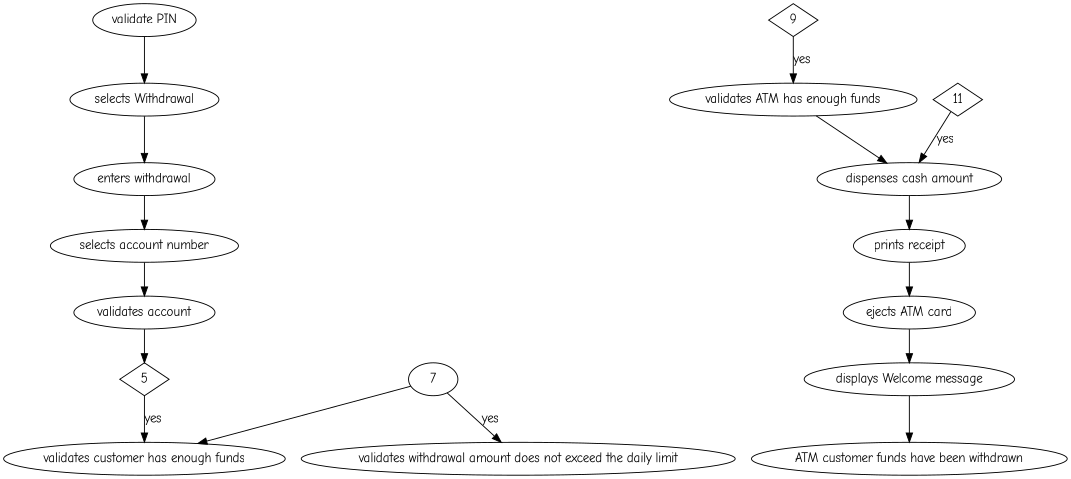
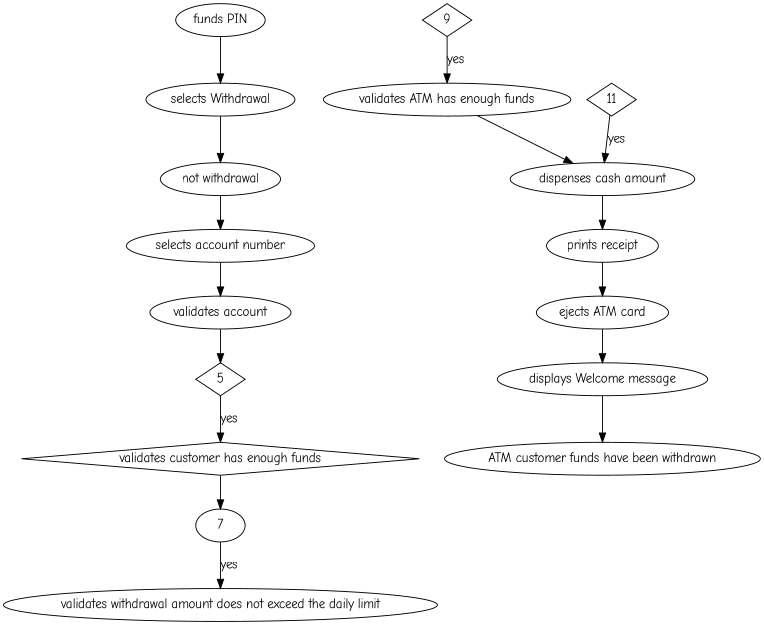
(144, 20) -> (220, 20)
(144, 179) -> (220, 179)
(309, 414) -> (220, 488)
(144, 459) -> (220, 459)
